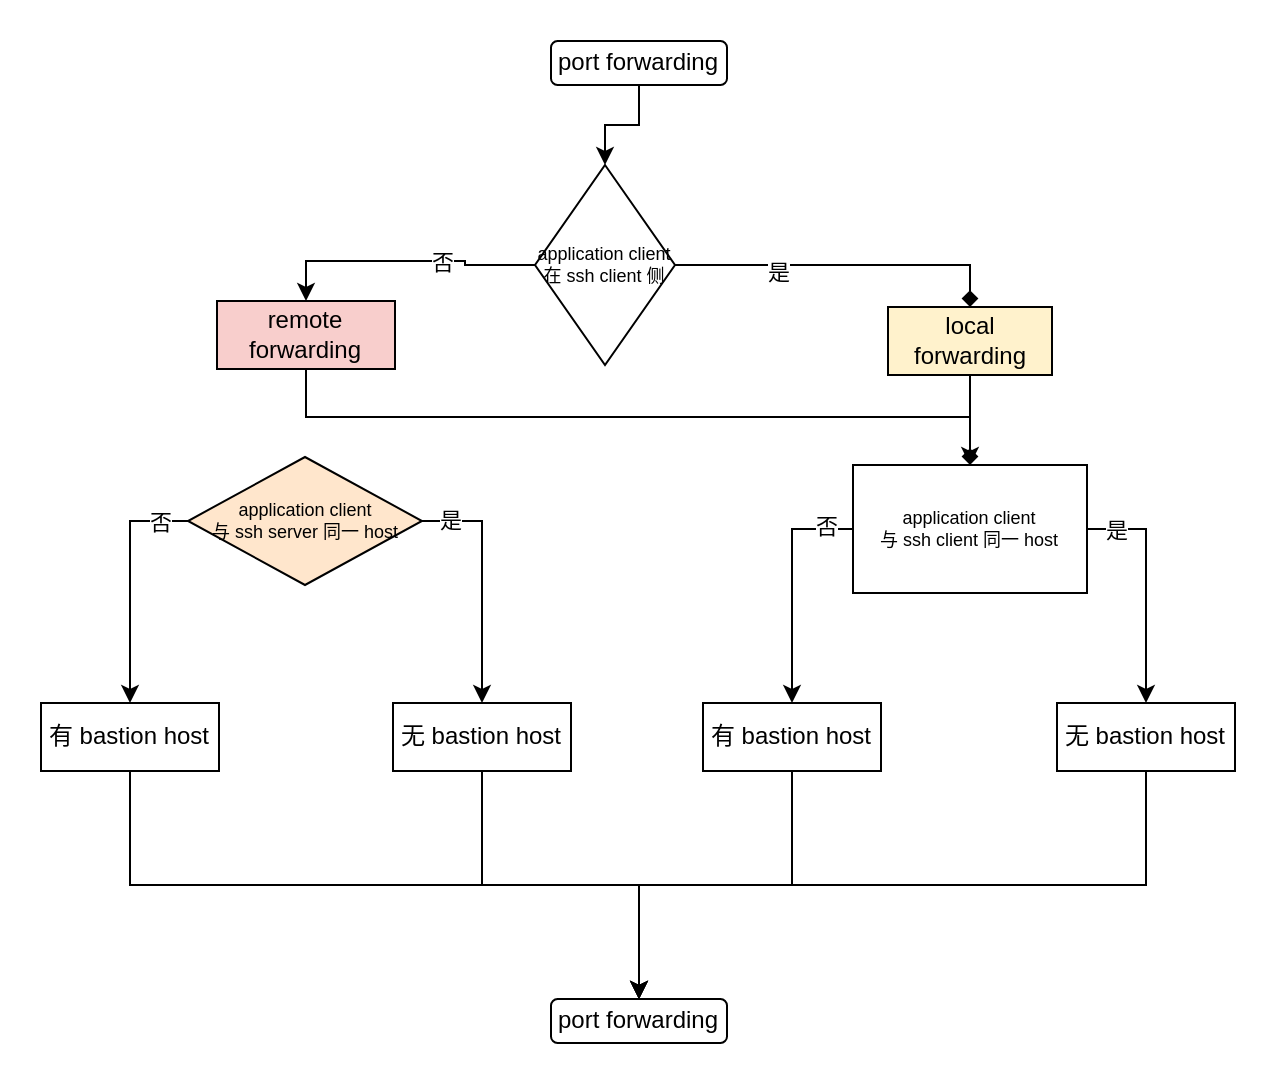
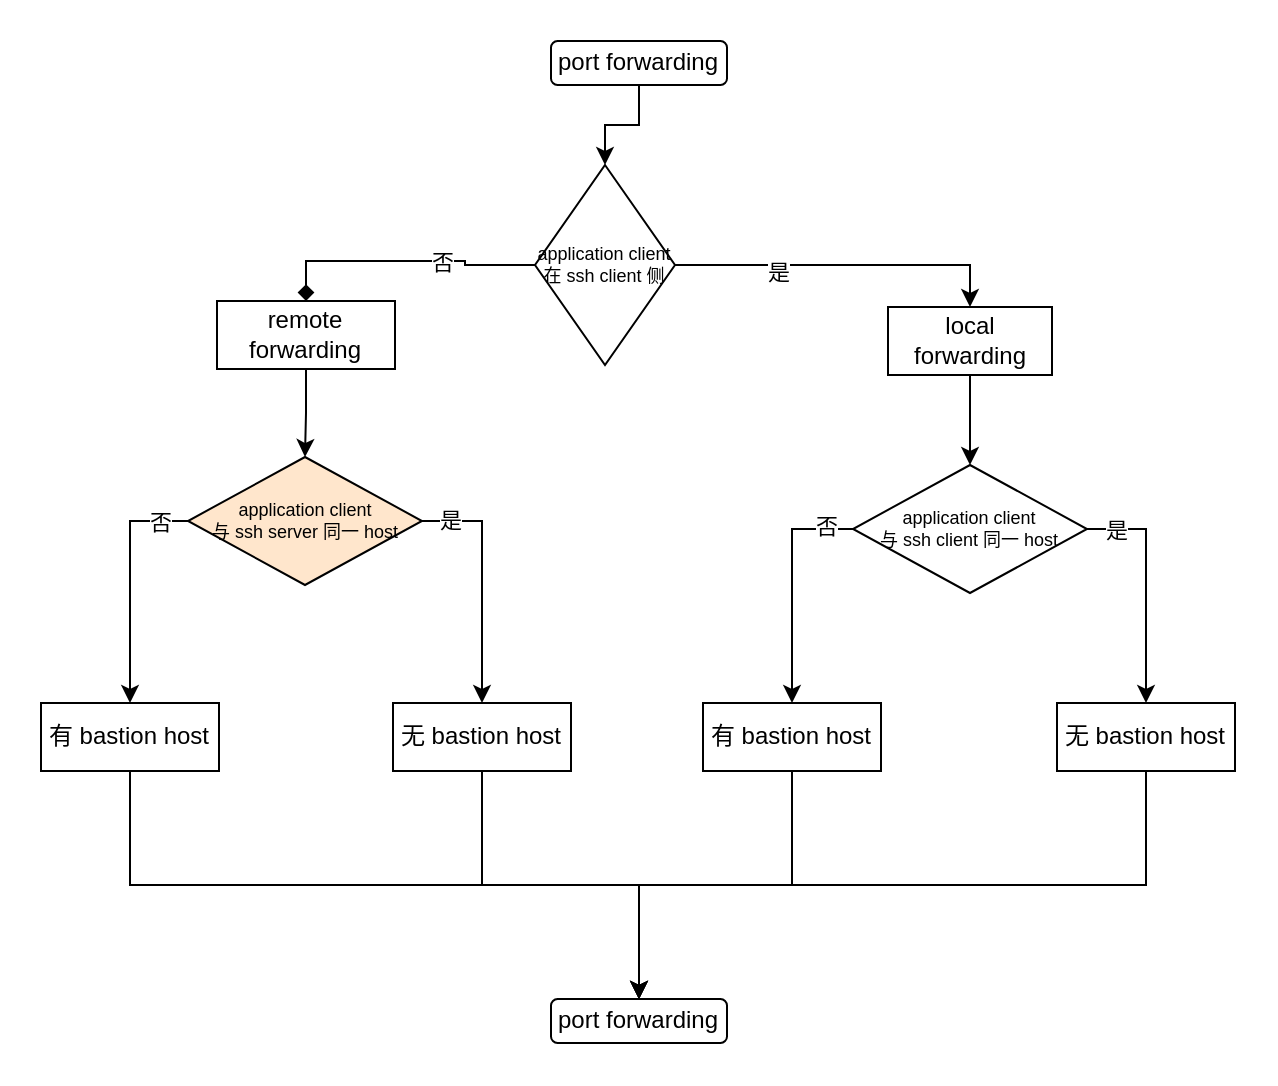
(306, 286) -> (306, 285)
(970, 291) -> (970, 292)
(306, 335) -> (306, 335)
(970, 341) -> (970, 341)
(970, 414) -> (970, 414)
(635, 417) -> (306, 429)
(970, 529) -> (970, 529)
